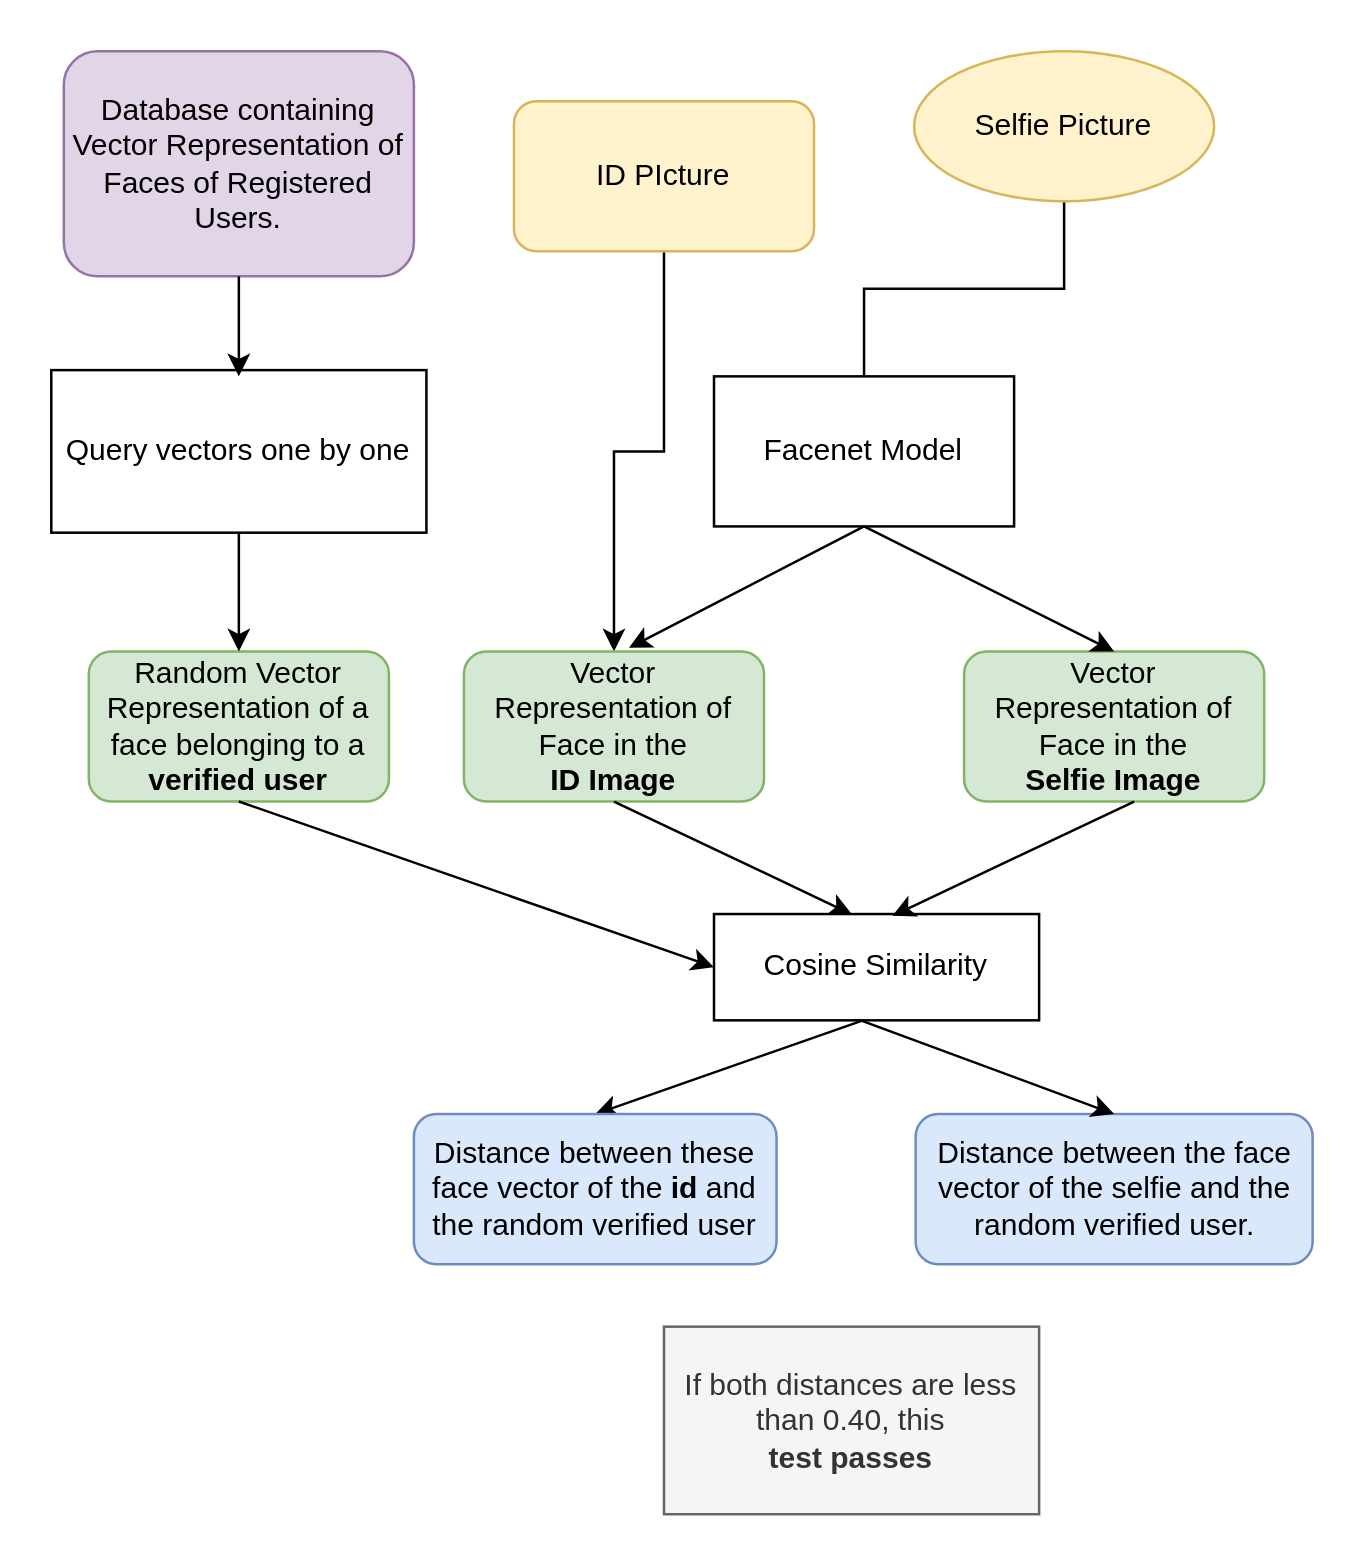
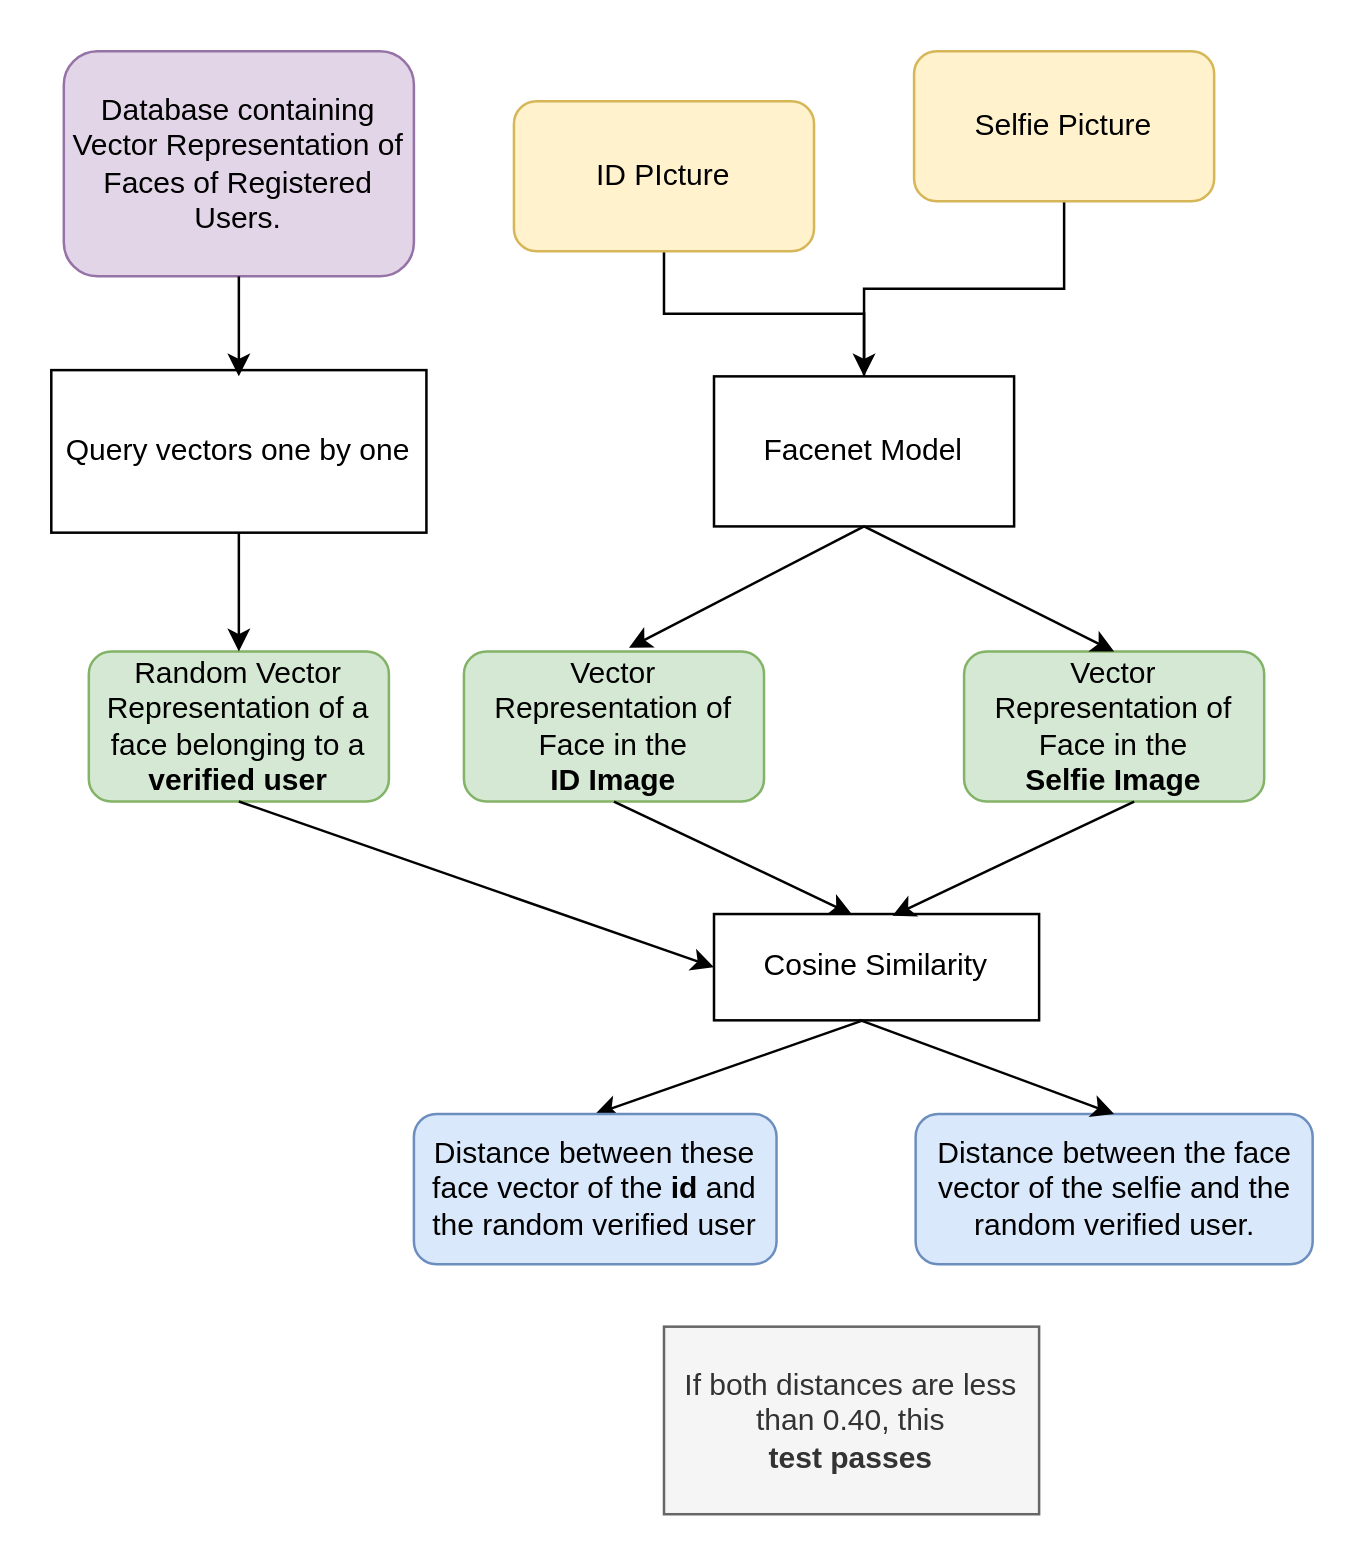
(1064, 126) -> (1064, 126)
(618, 451) -> (759, 314)
